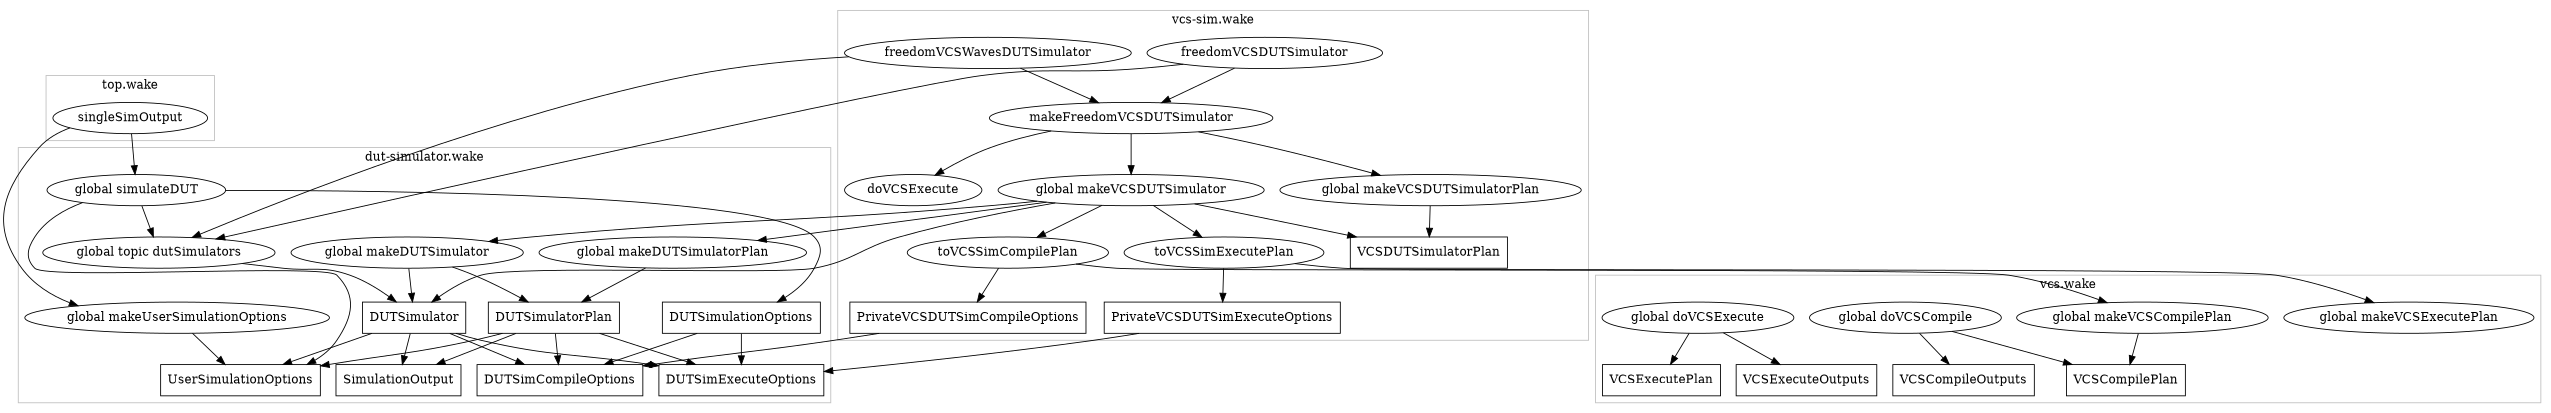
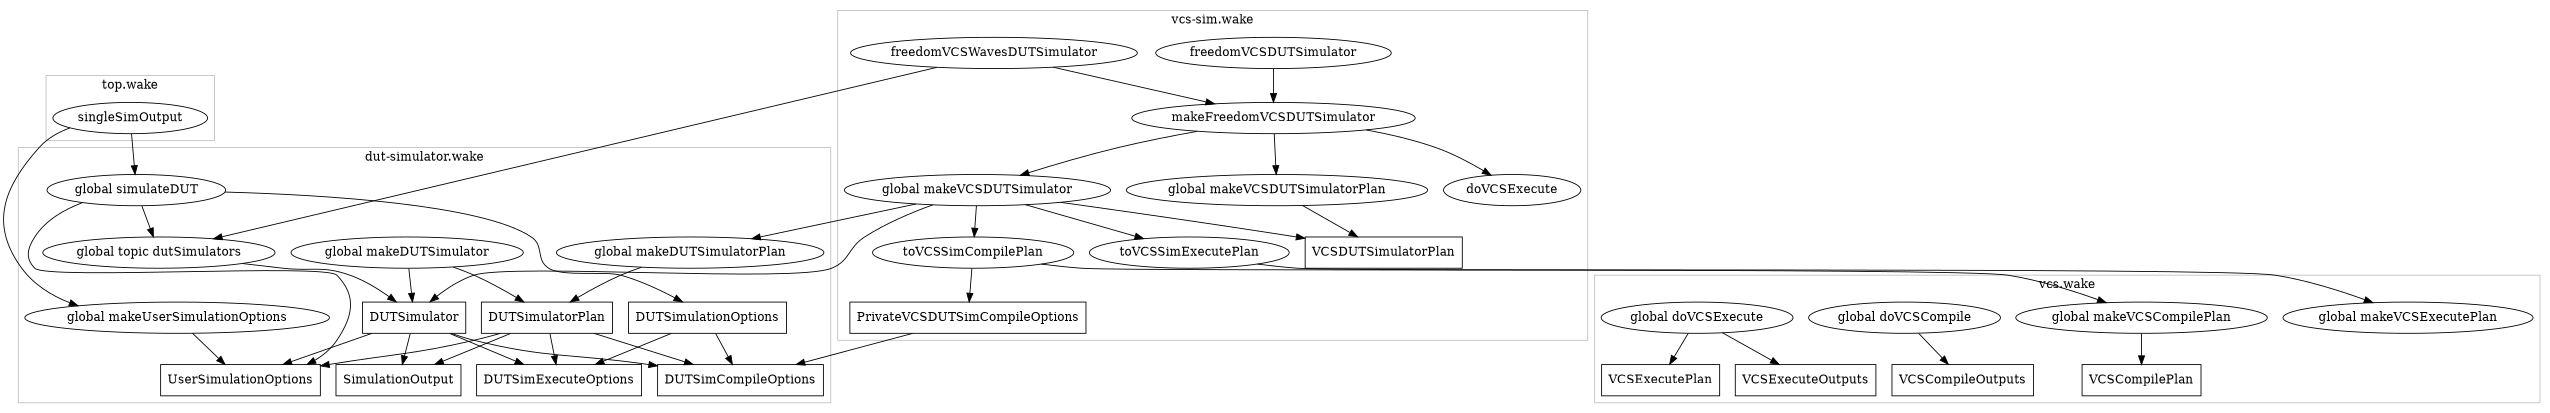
(701, 132) -> none
(794, 219) -> none
(1222, 318) -> none
(2008, 347) -> none
